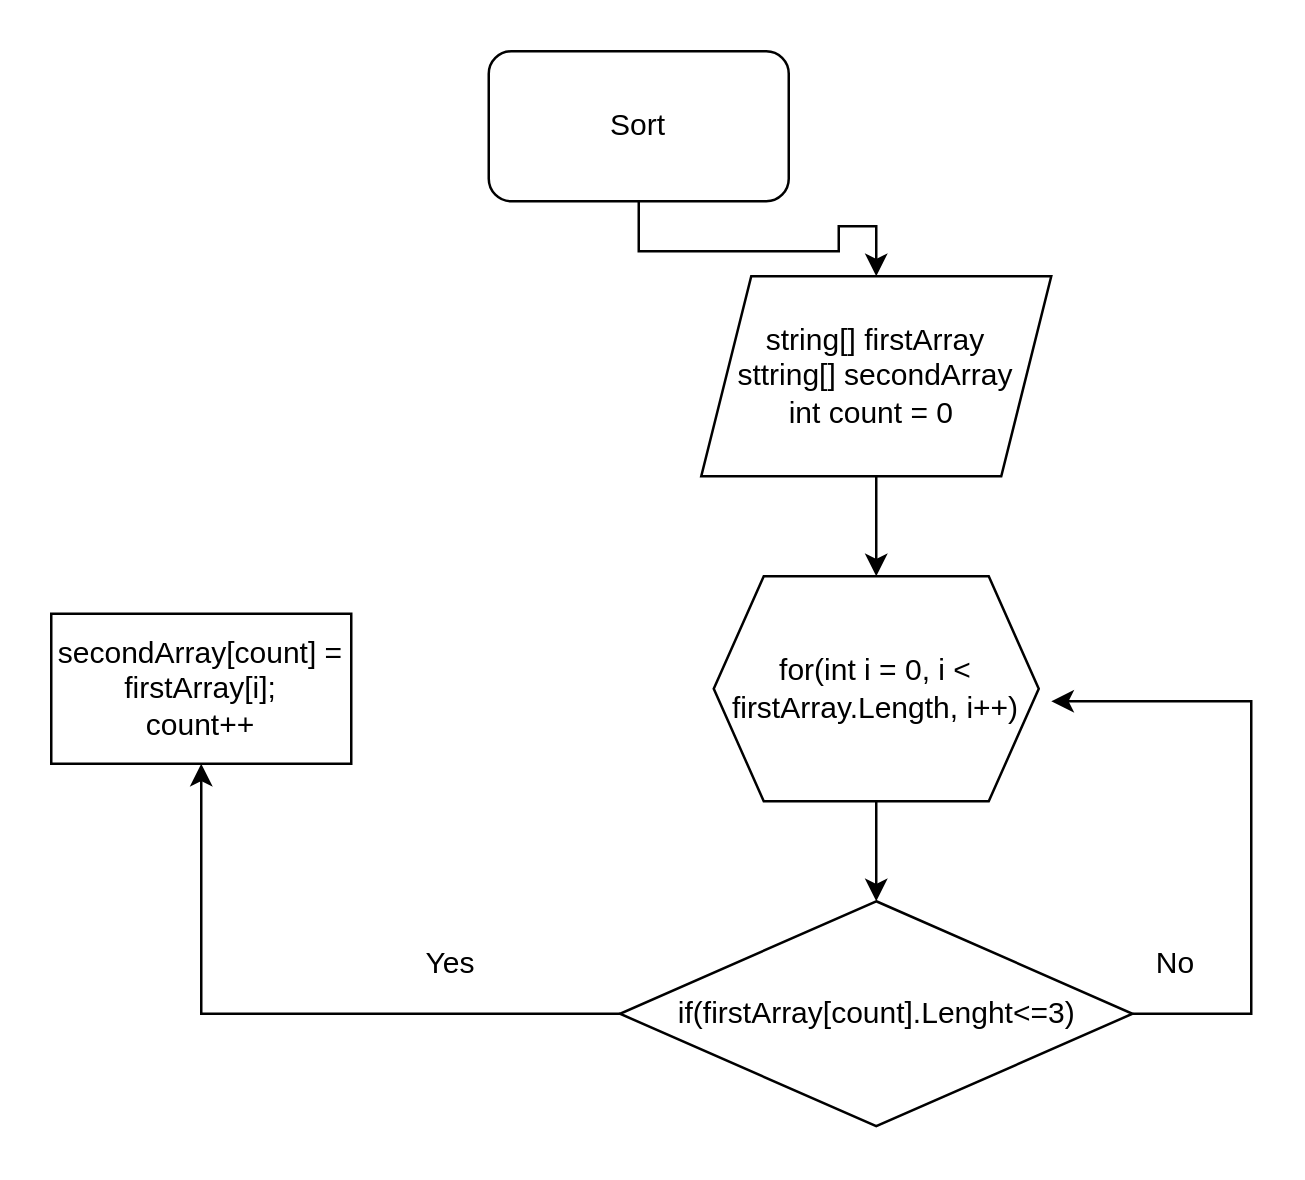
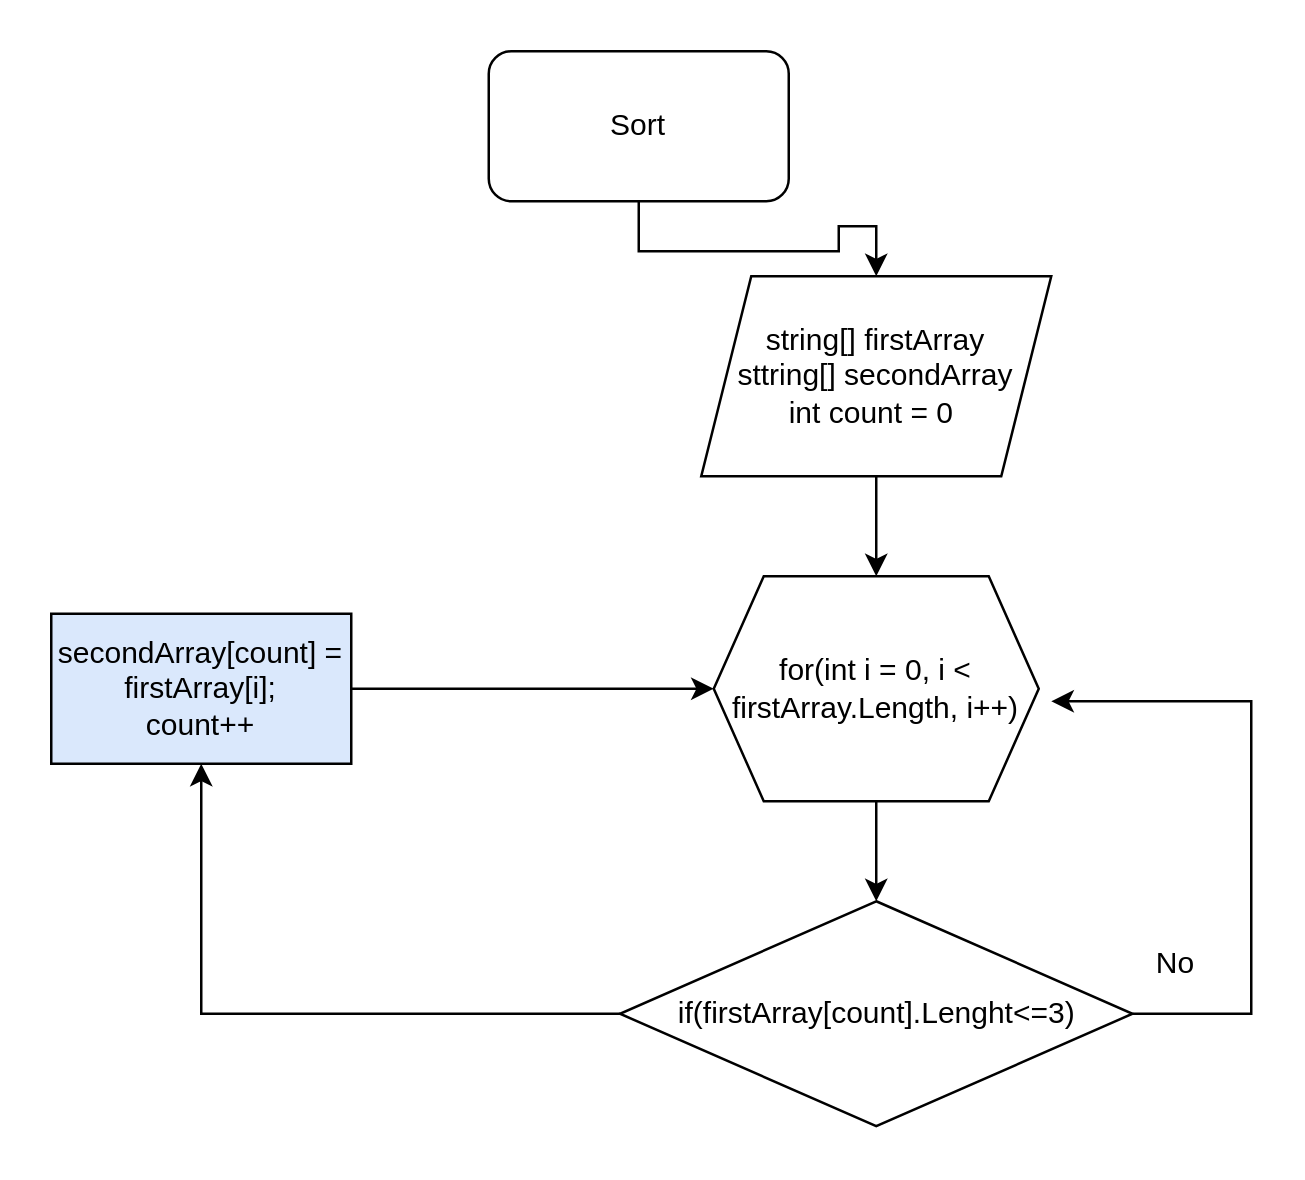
(201, 689) -> (201, 689)
none -> (525, 689)
(451, 964) -> none
